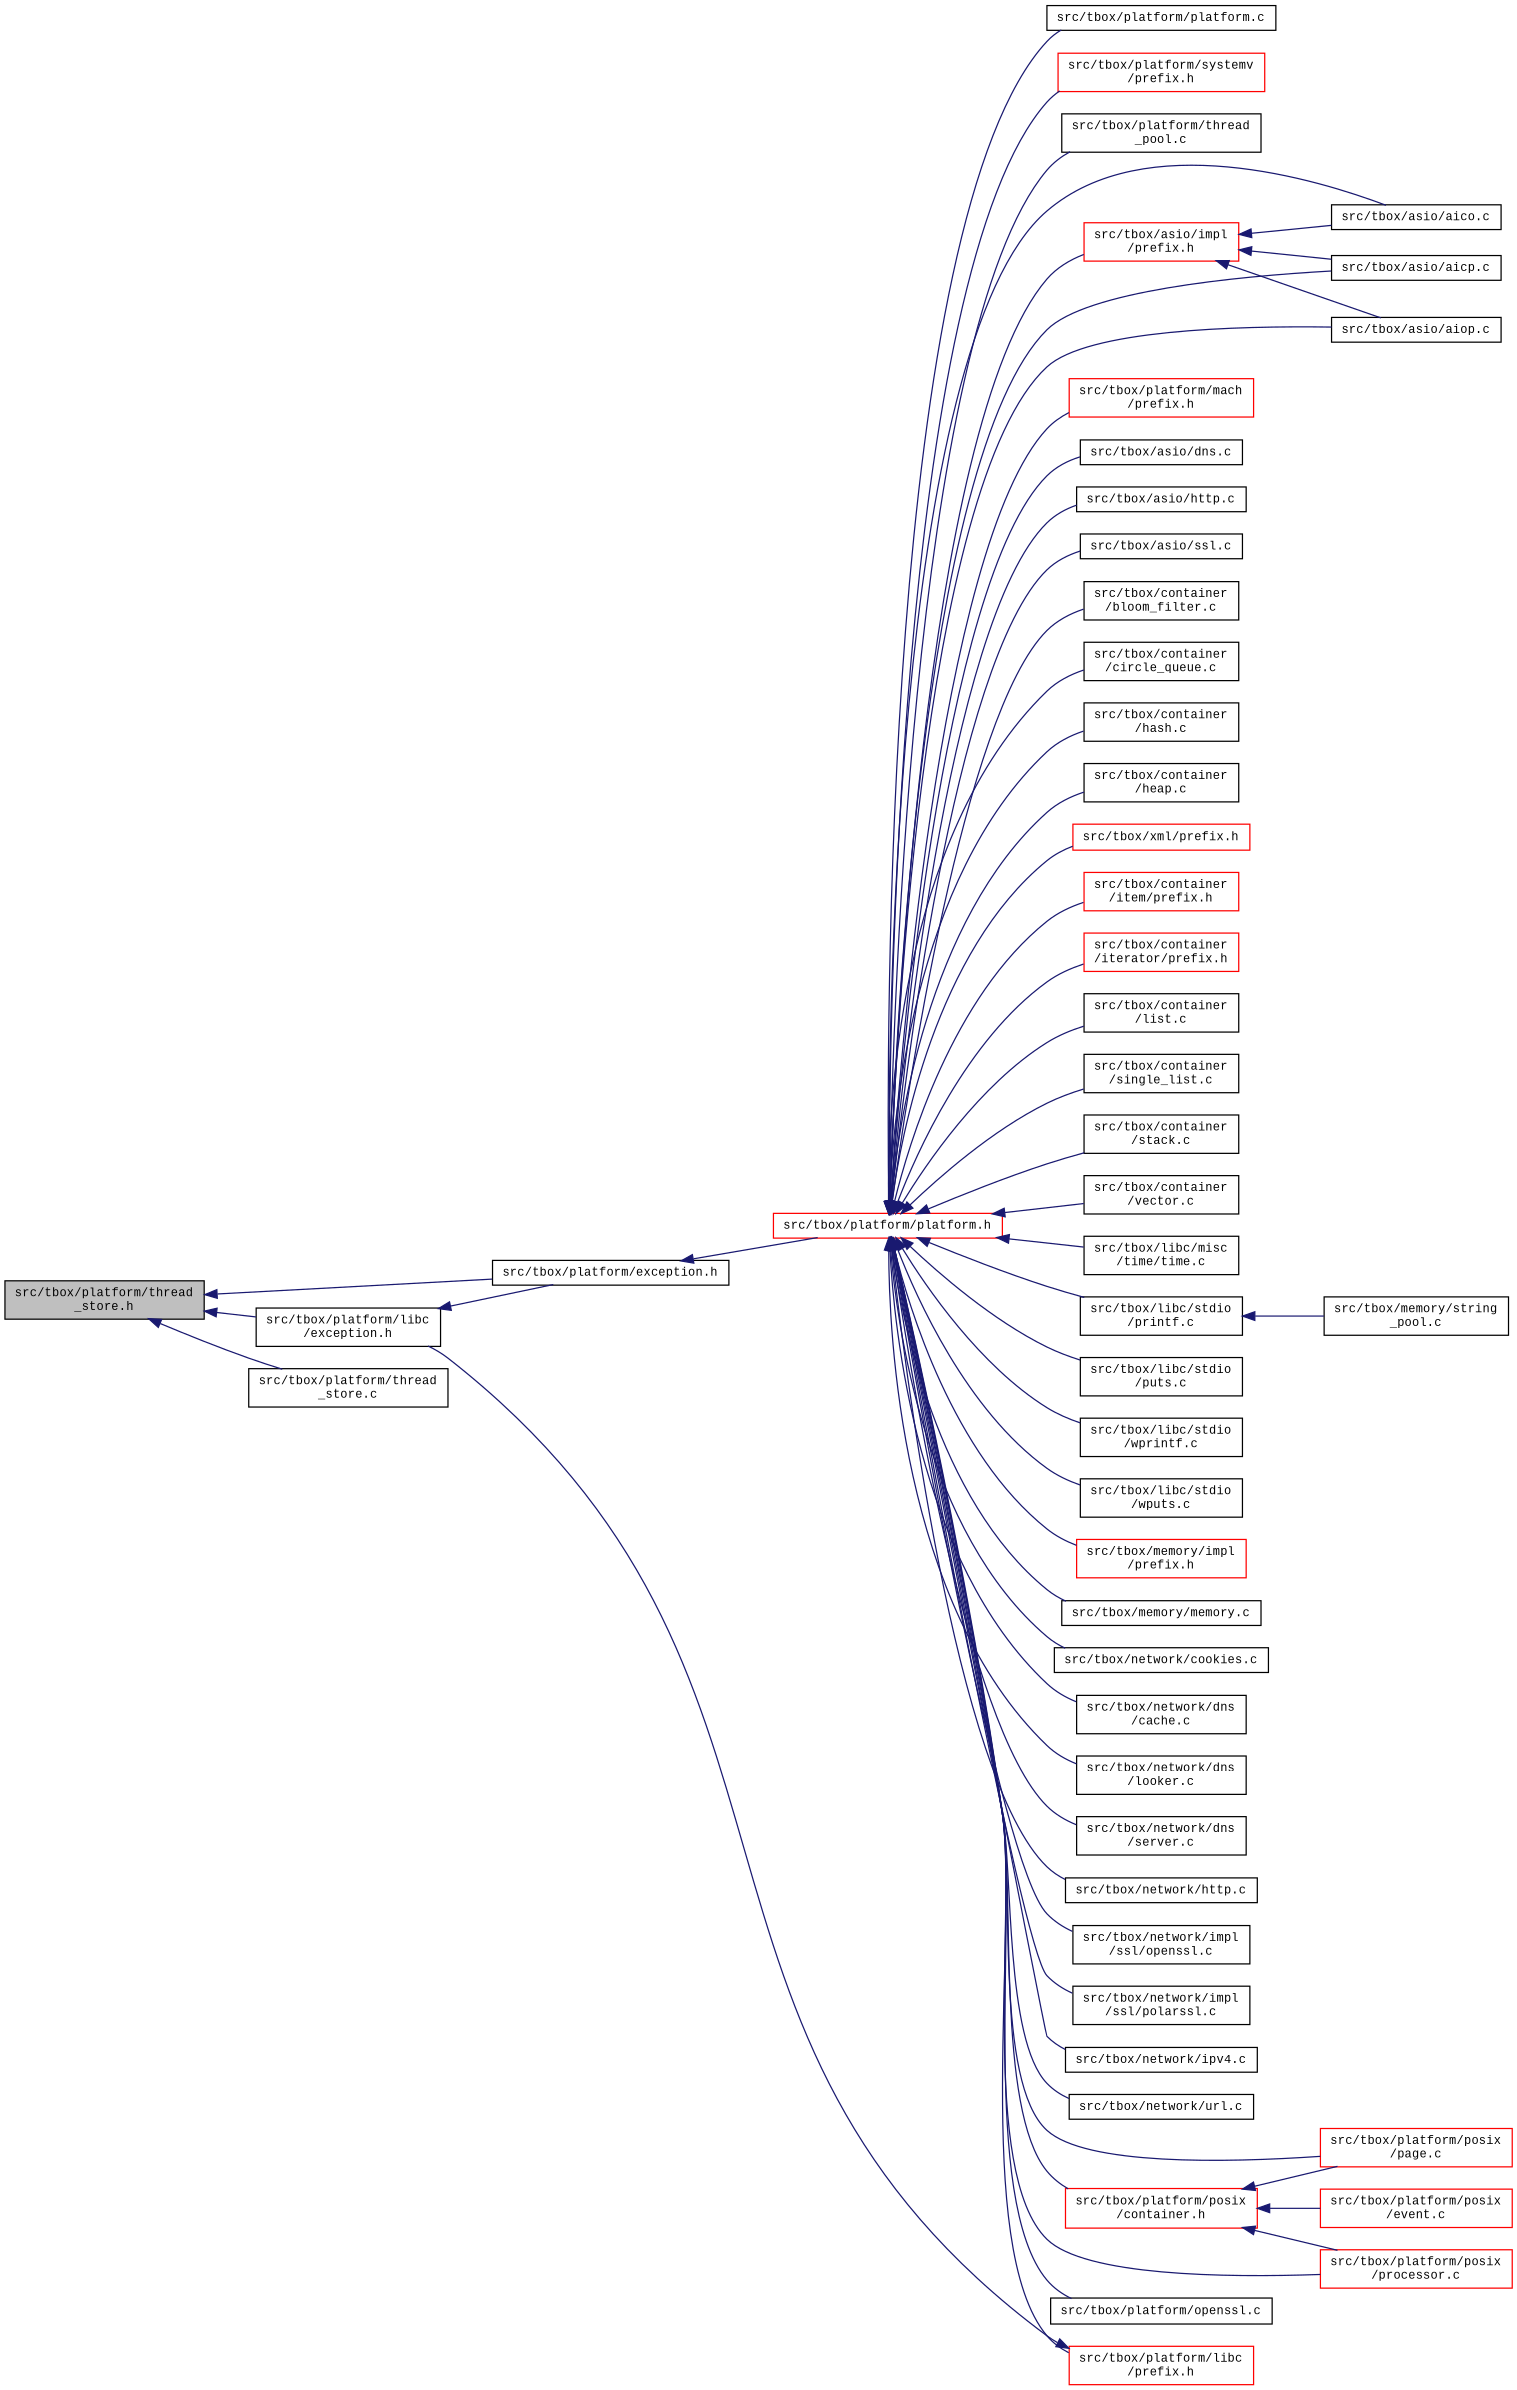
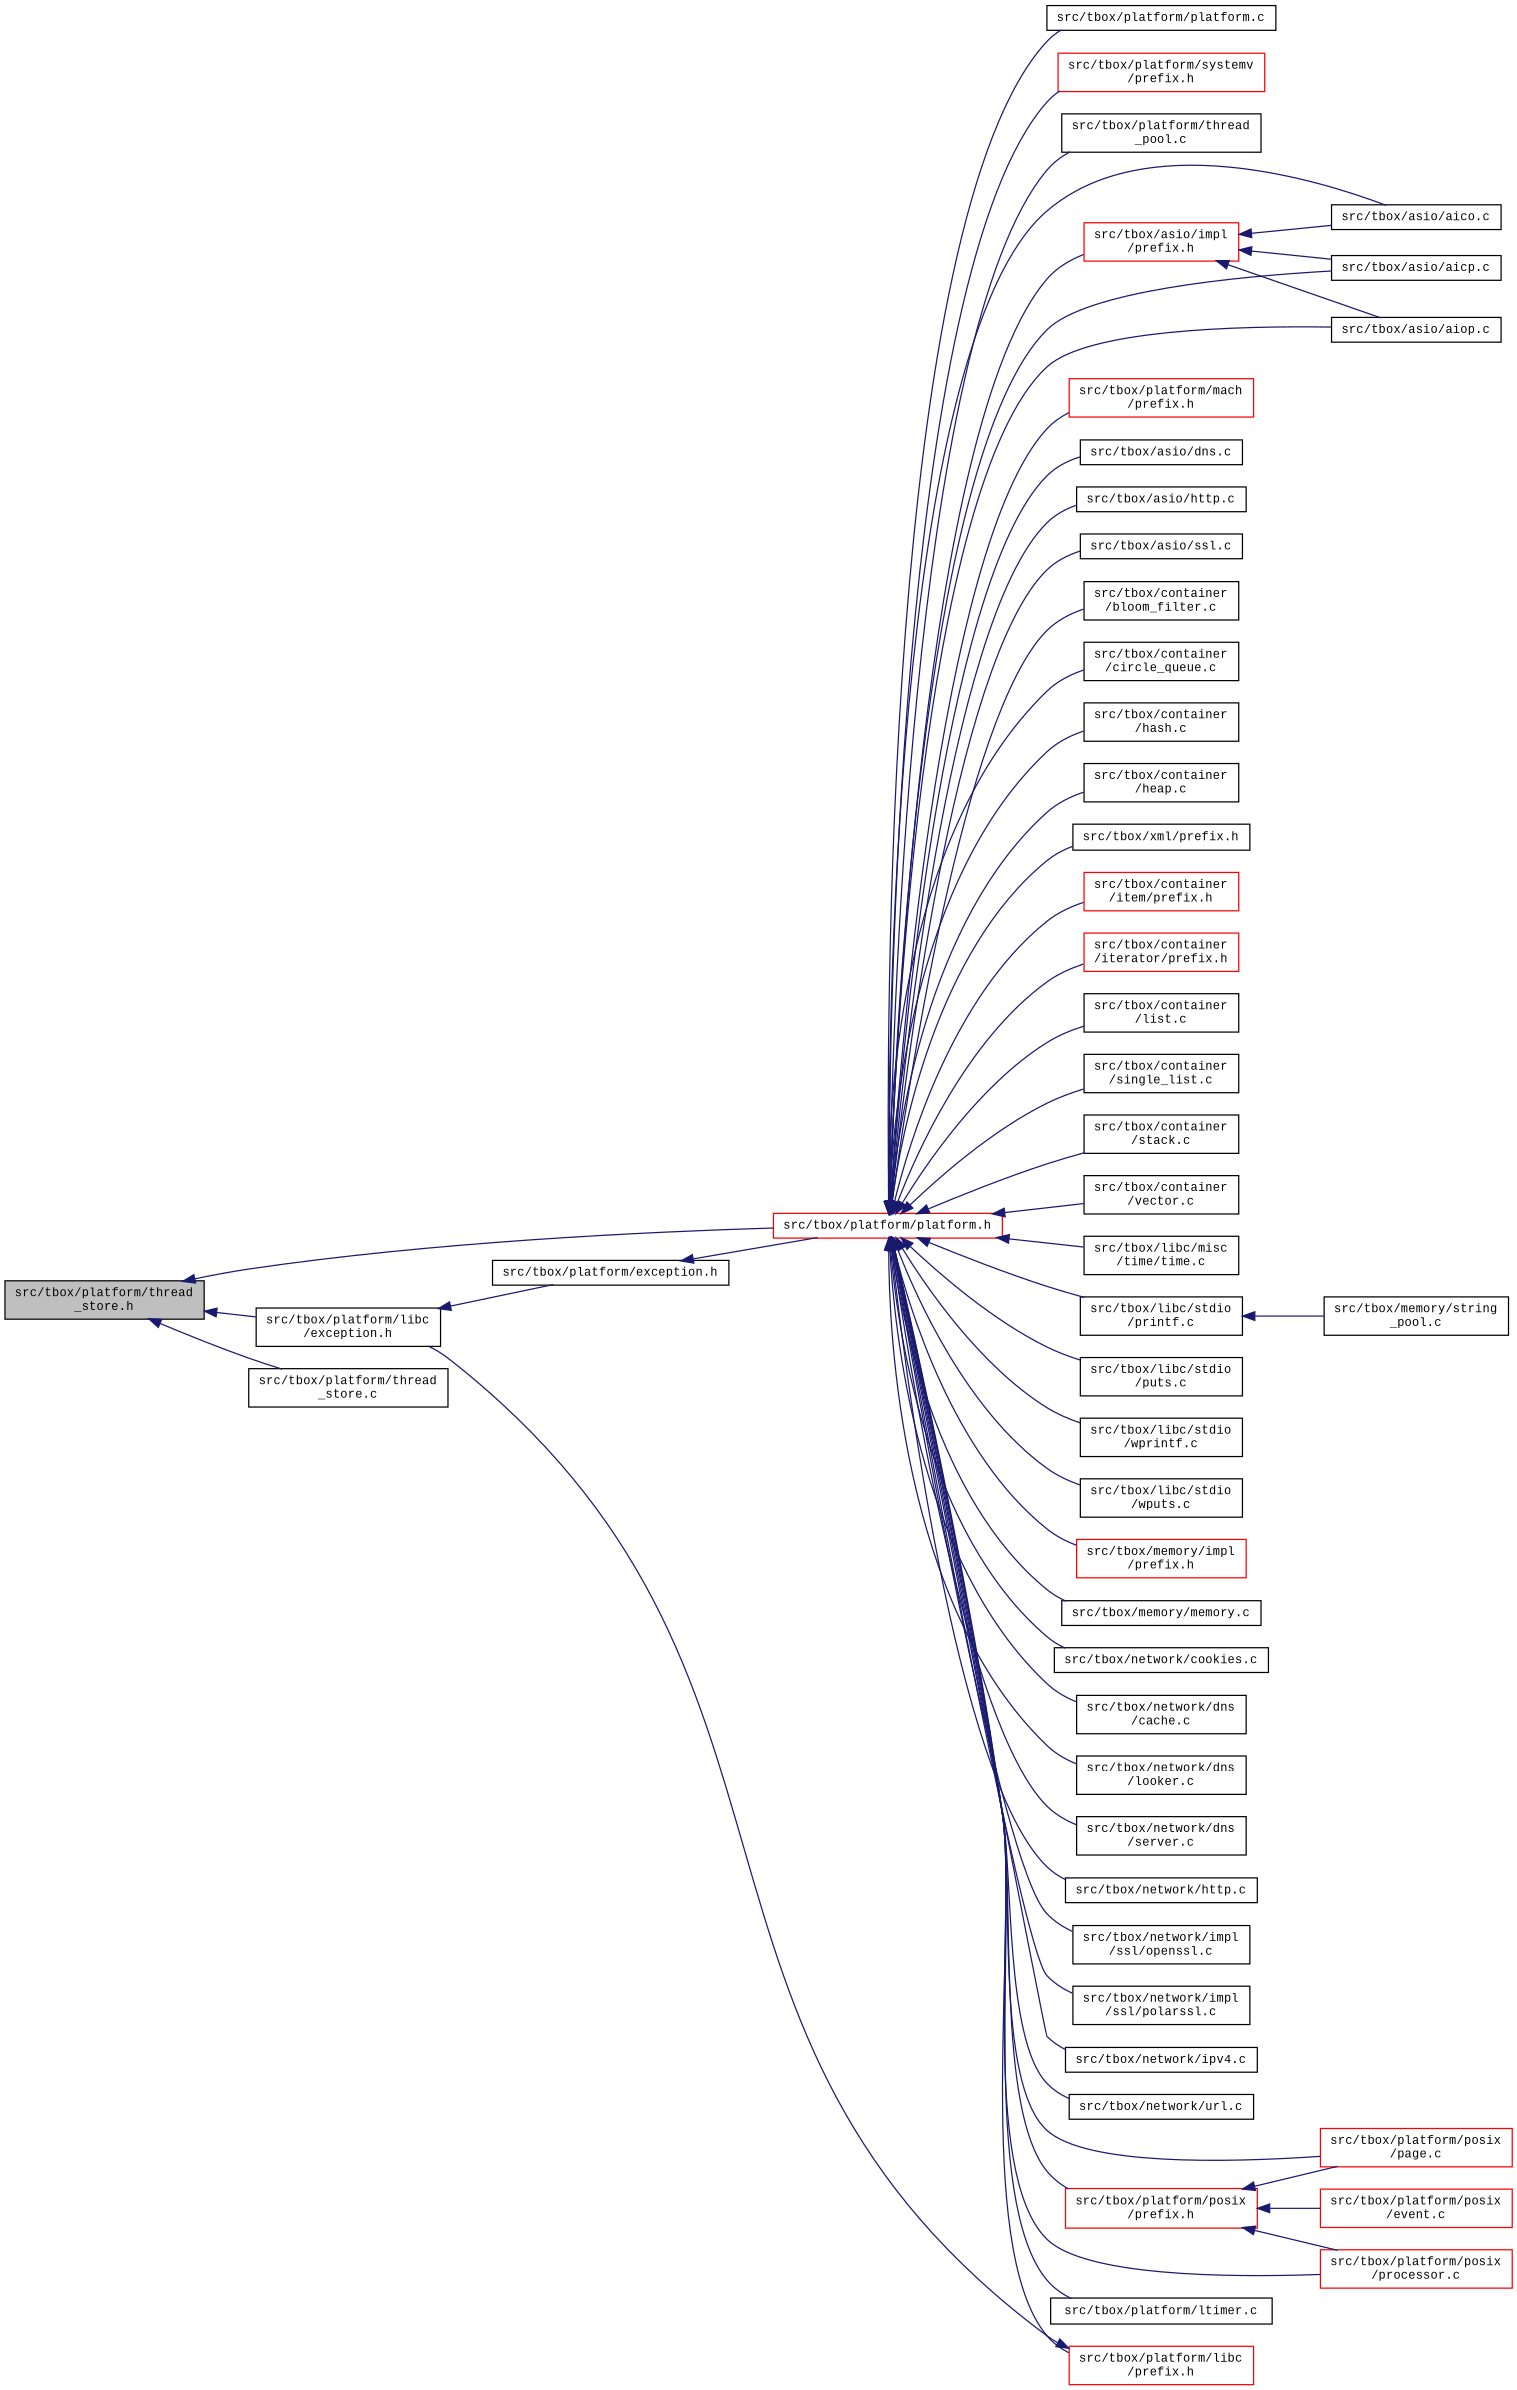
(1161, 837) -> (1161, 837)
(355, 1287) -> (483, 1244)
(1161, 2208) -> (1161, 2208)
(1161, 2311) -> (1161, 2311)
